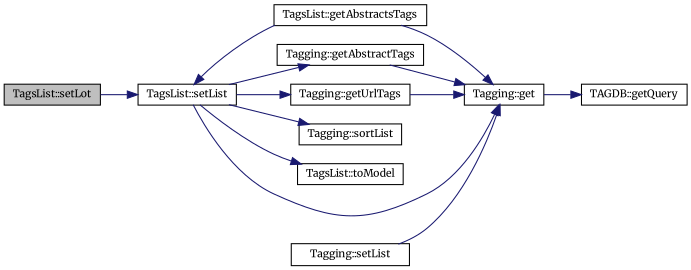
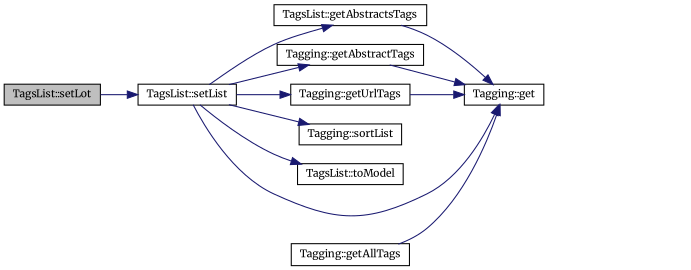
(236, 48) -> (263, 50)
(634, 95) -> none
(350, 255) -> (350, 255)
